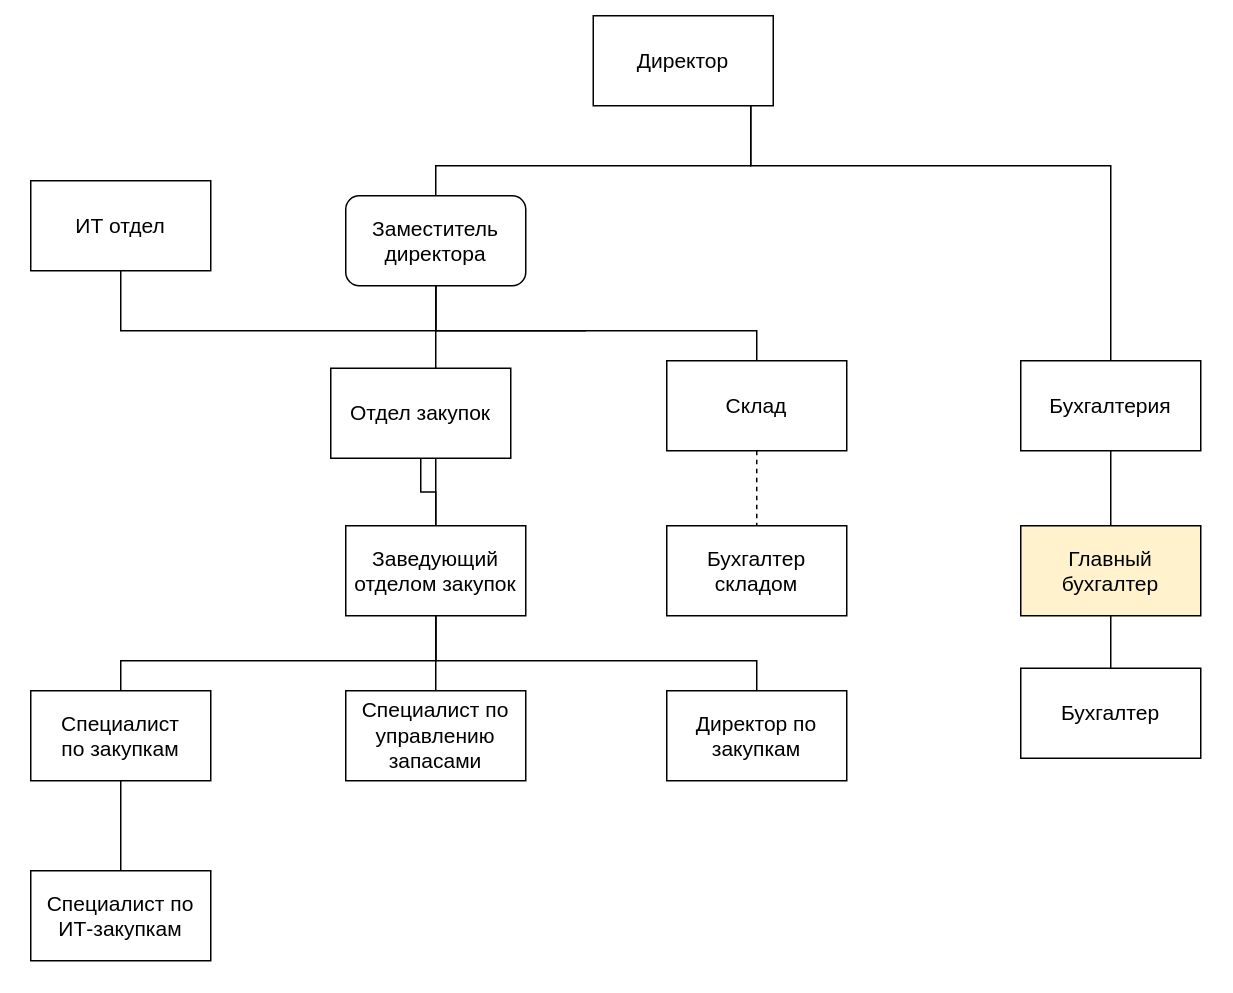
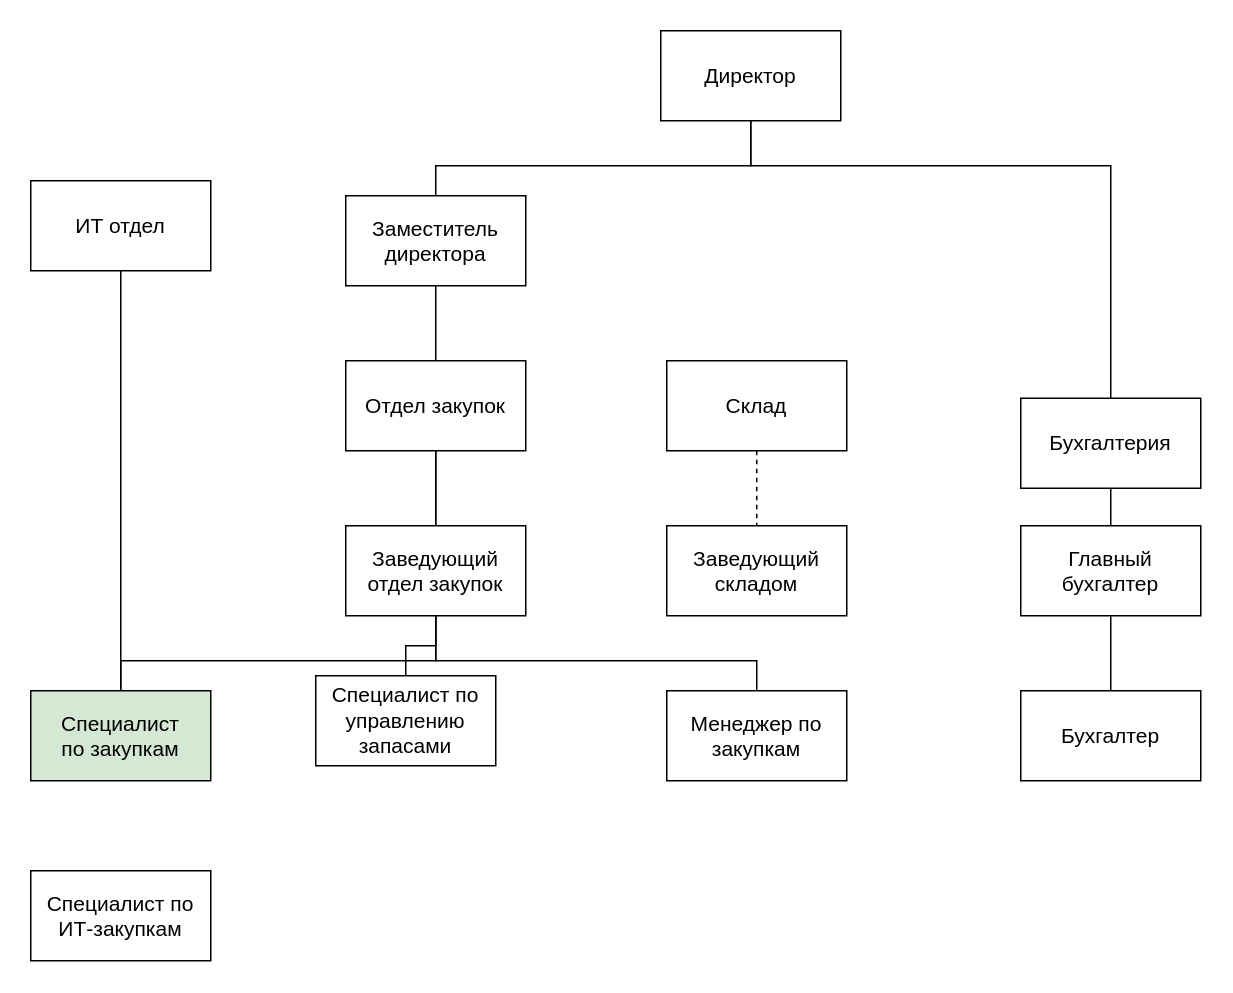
(683, 61) -> (751, 76)
(436, 241) -> (436, 241)
(278, 331) -> none
(686, 331) -> none
(1111, 406) -> (1111, 443)
(421, 413) -> (436, 406)
(436, 571) -> (436, 571)
(757, 571) -> (757, 571)
(1111, 571) -> (1111, 571)
(1111, 713) -> (1111, 736)
(121, 736) -> (121, 736)
(436, 736) -> (406, 721)
(757, 736) -> (757, 736)
(121, 826) -> (121, 495)
